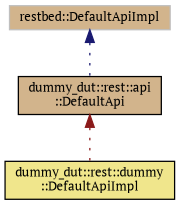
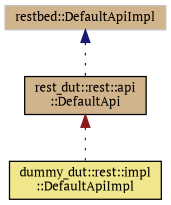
(90, 96) -> (85, 96)
(90, 180) -> (85, 180)
